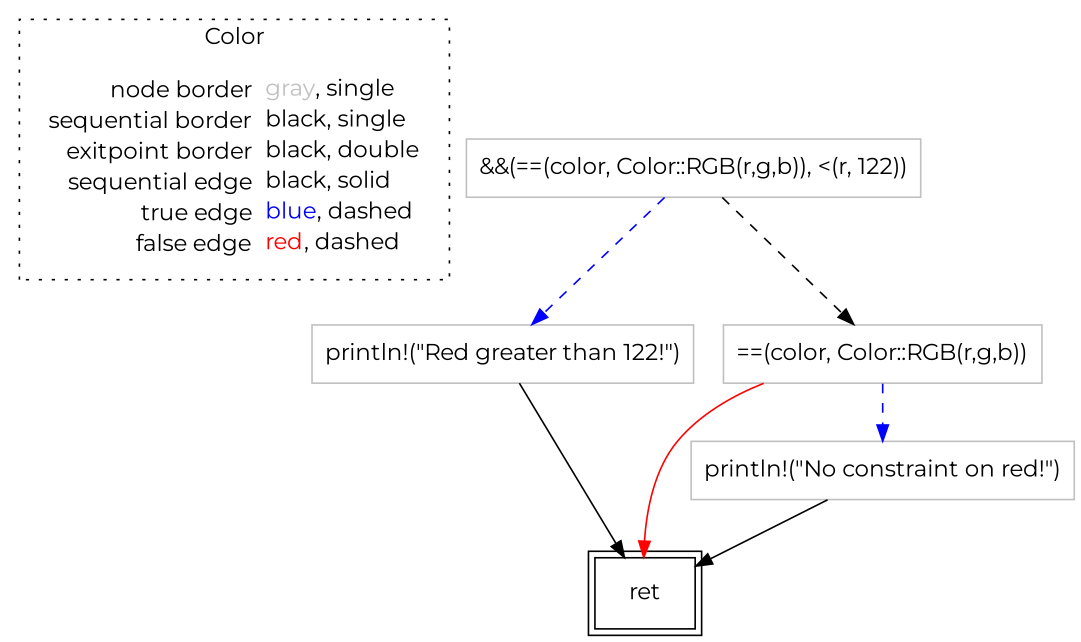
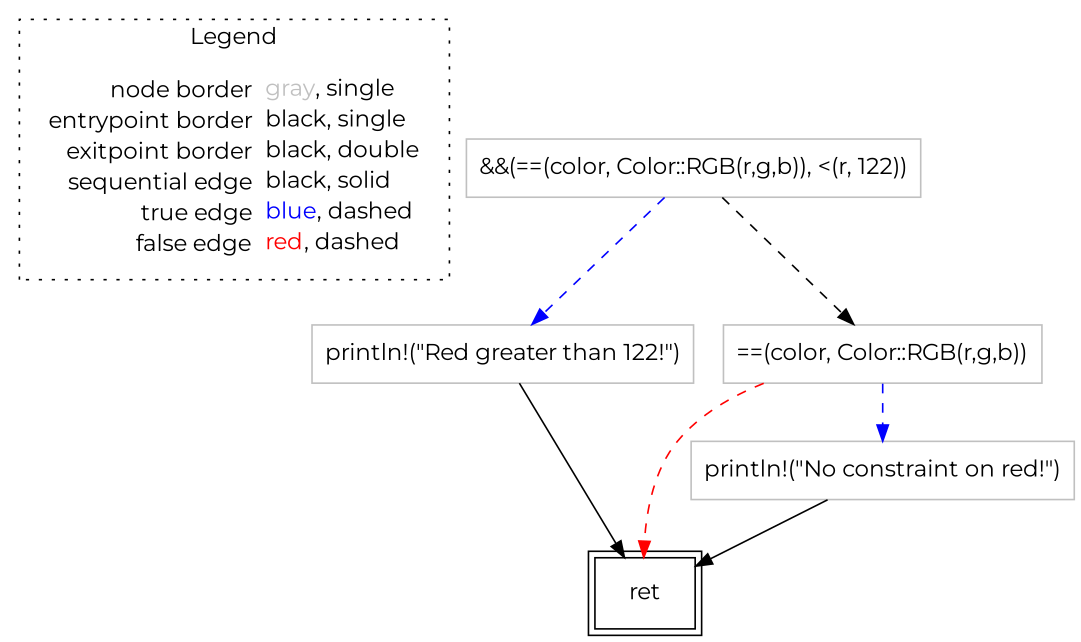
(234, 38) -> (234, 38)
(154, 121) -> (154, 121)
(677, 442) -> (677, 442)
